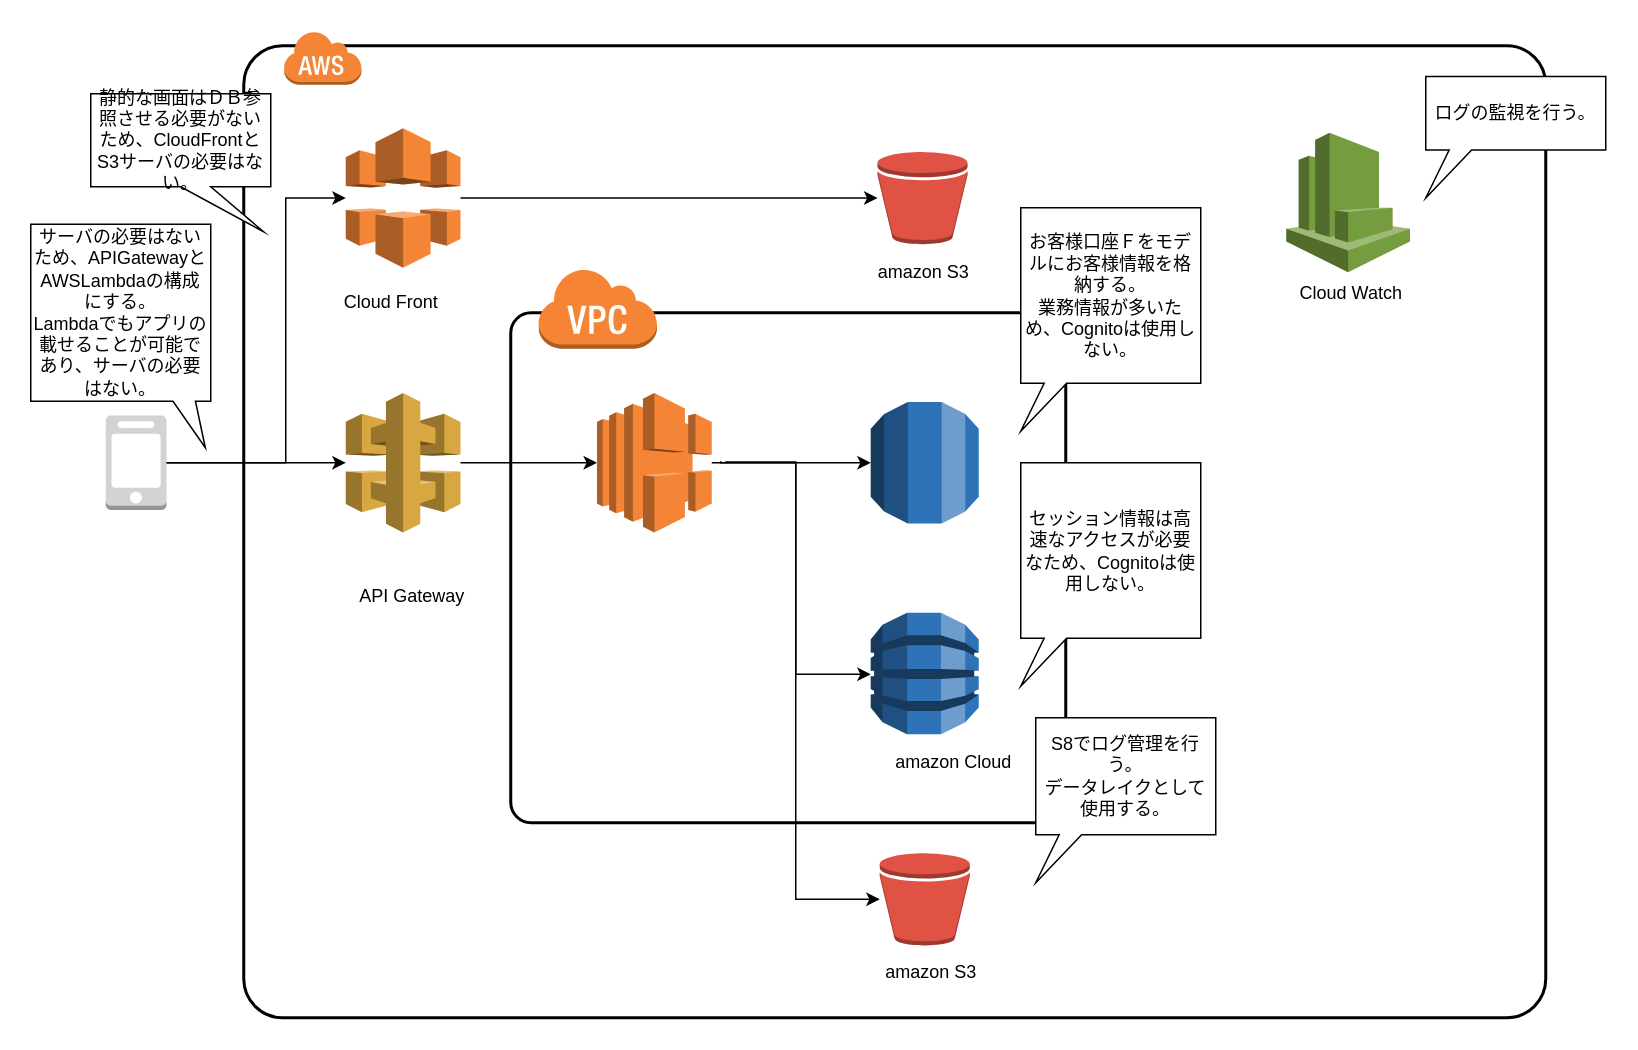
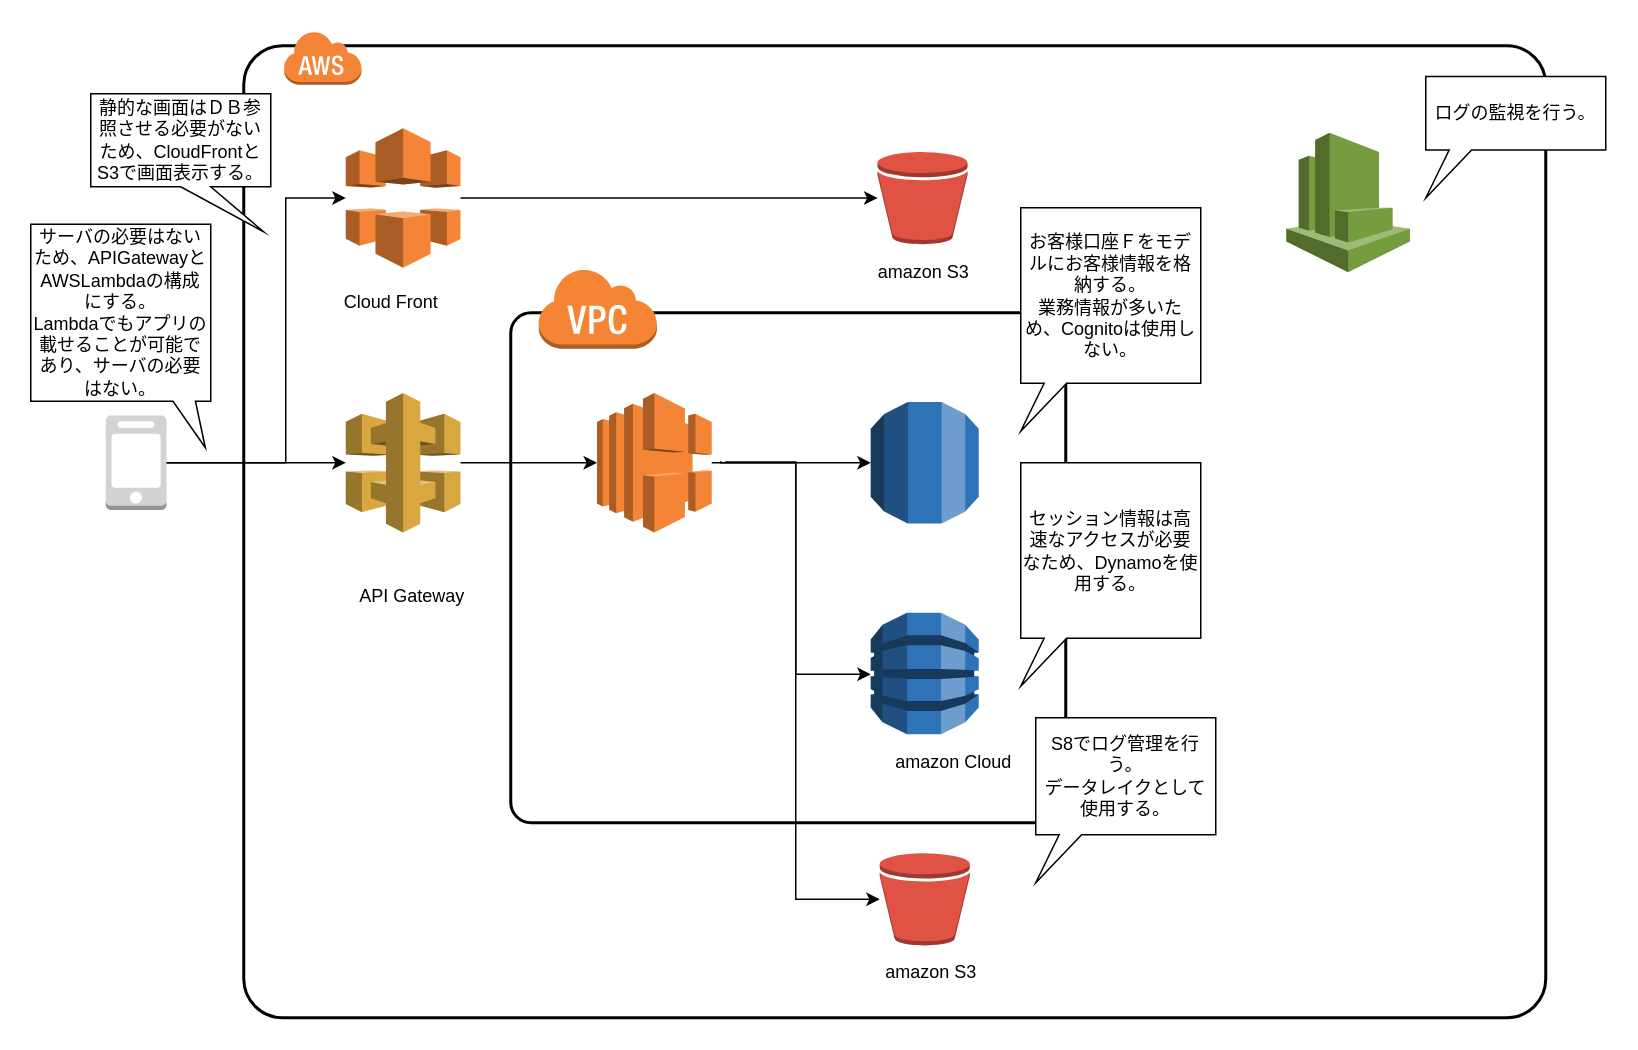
(181, 140) -> (181, 140)
(1350, 293) -> none
(1111, 551) -> (1111, 551)
